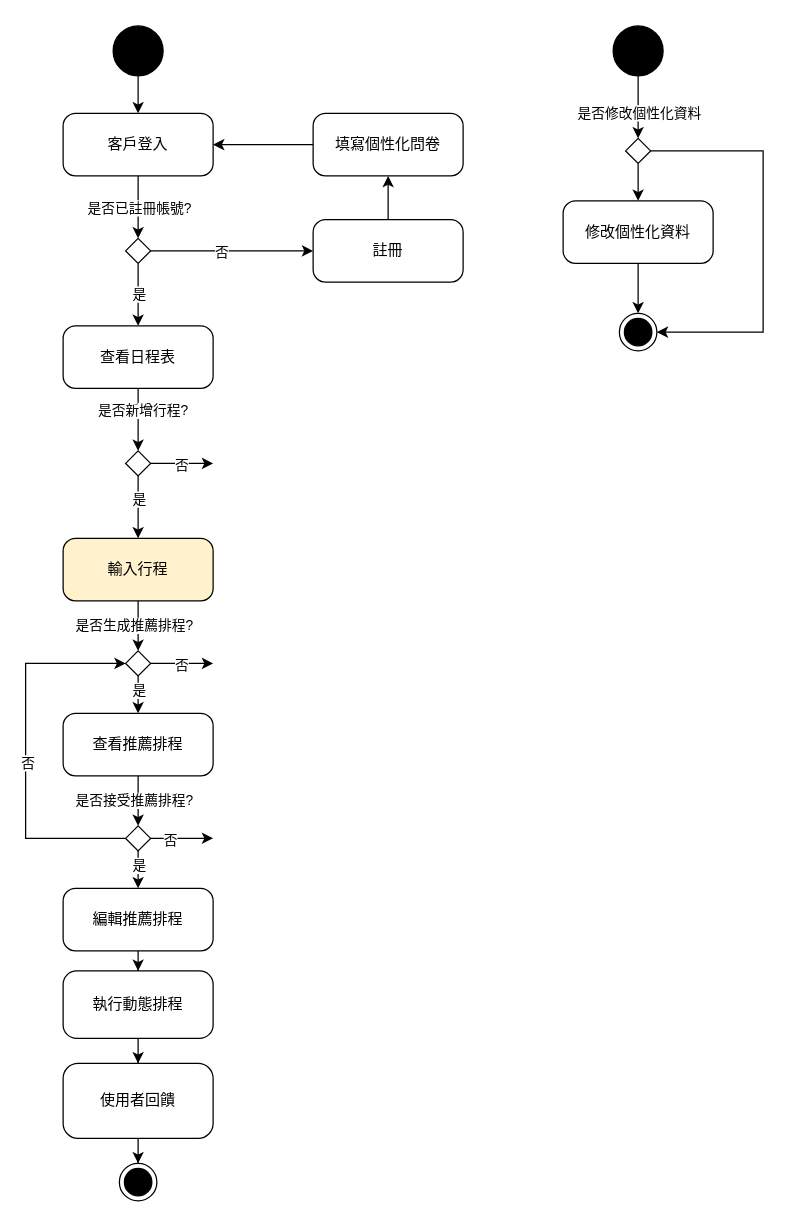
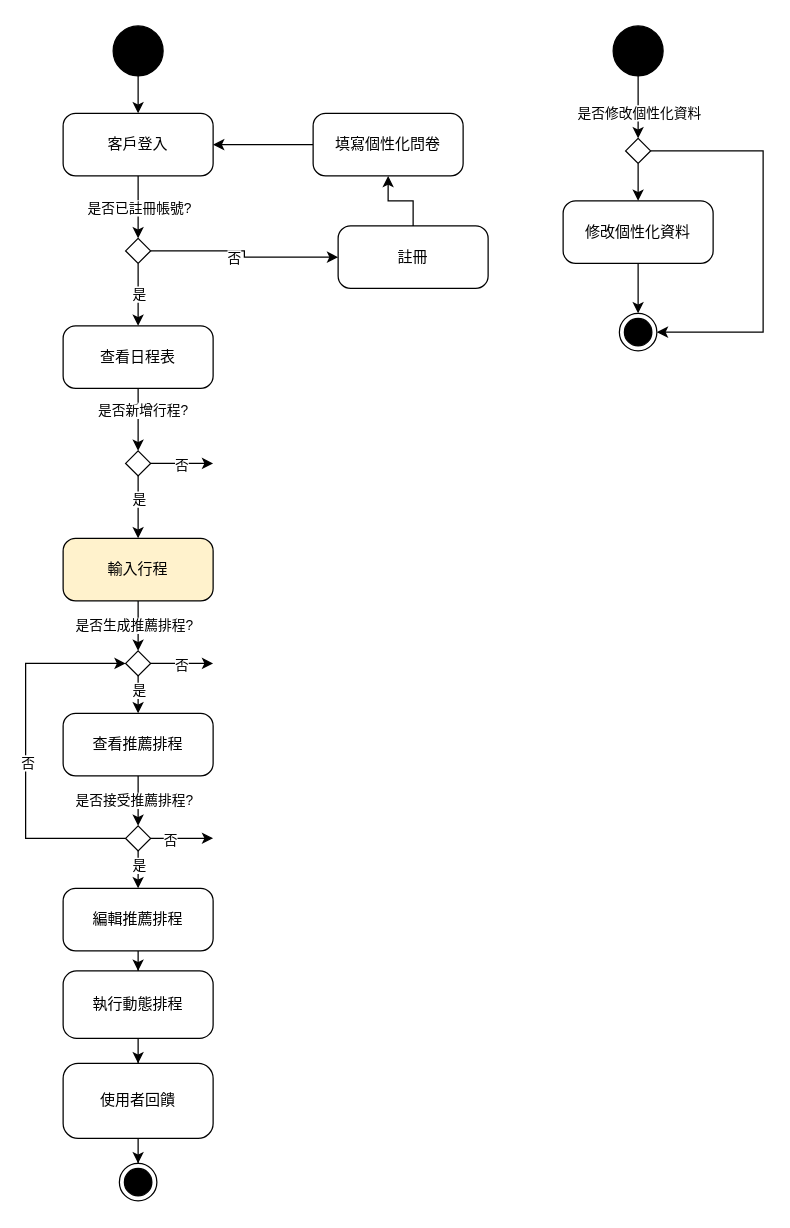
(388, 251) -> (413, 257)
